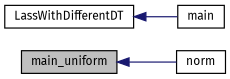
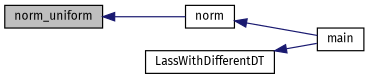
none -> (282, 29)
(69, 62) -> (54, 17)
